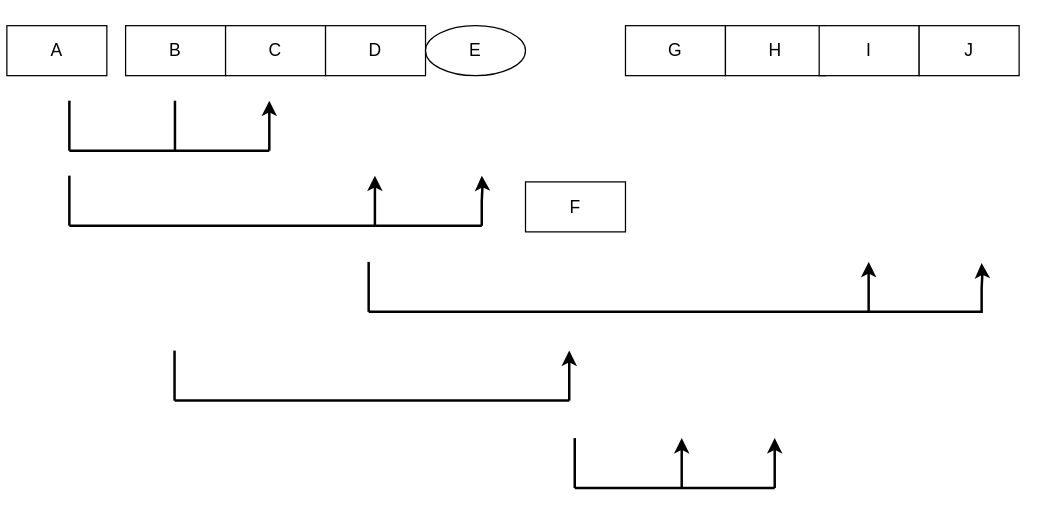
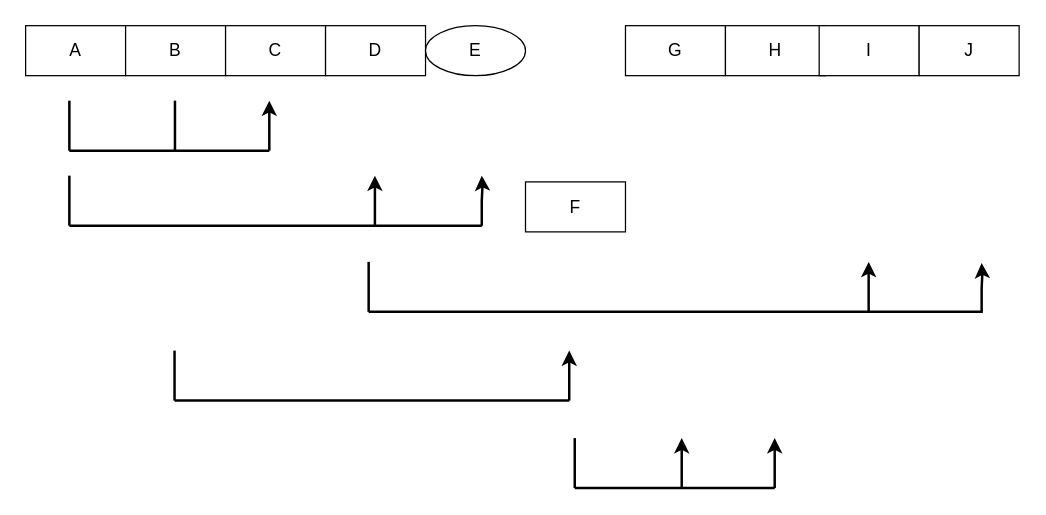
(57, 51) -> (76, 51)
